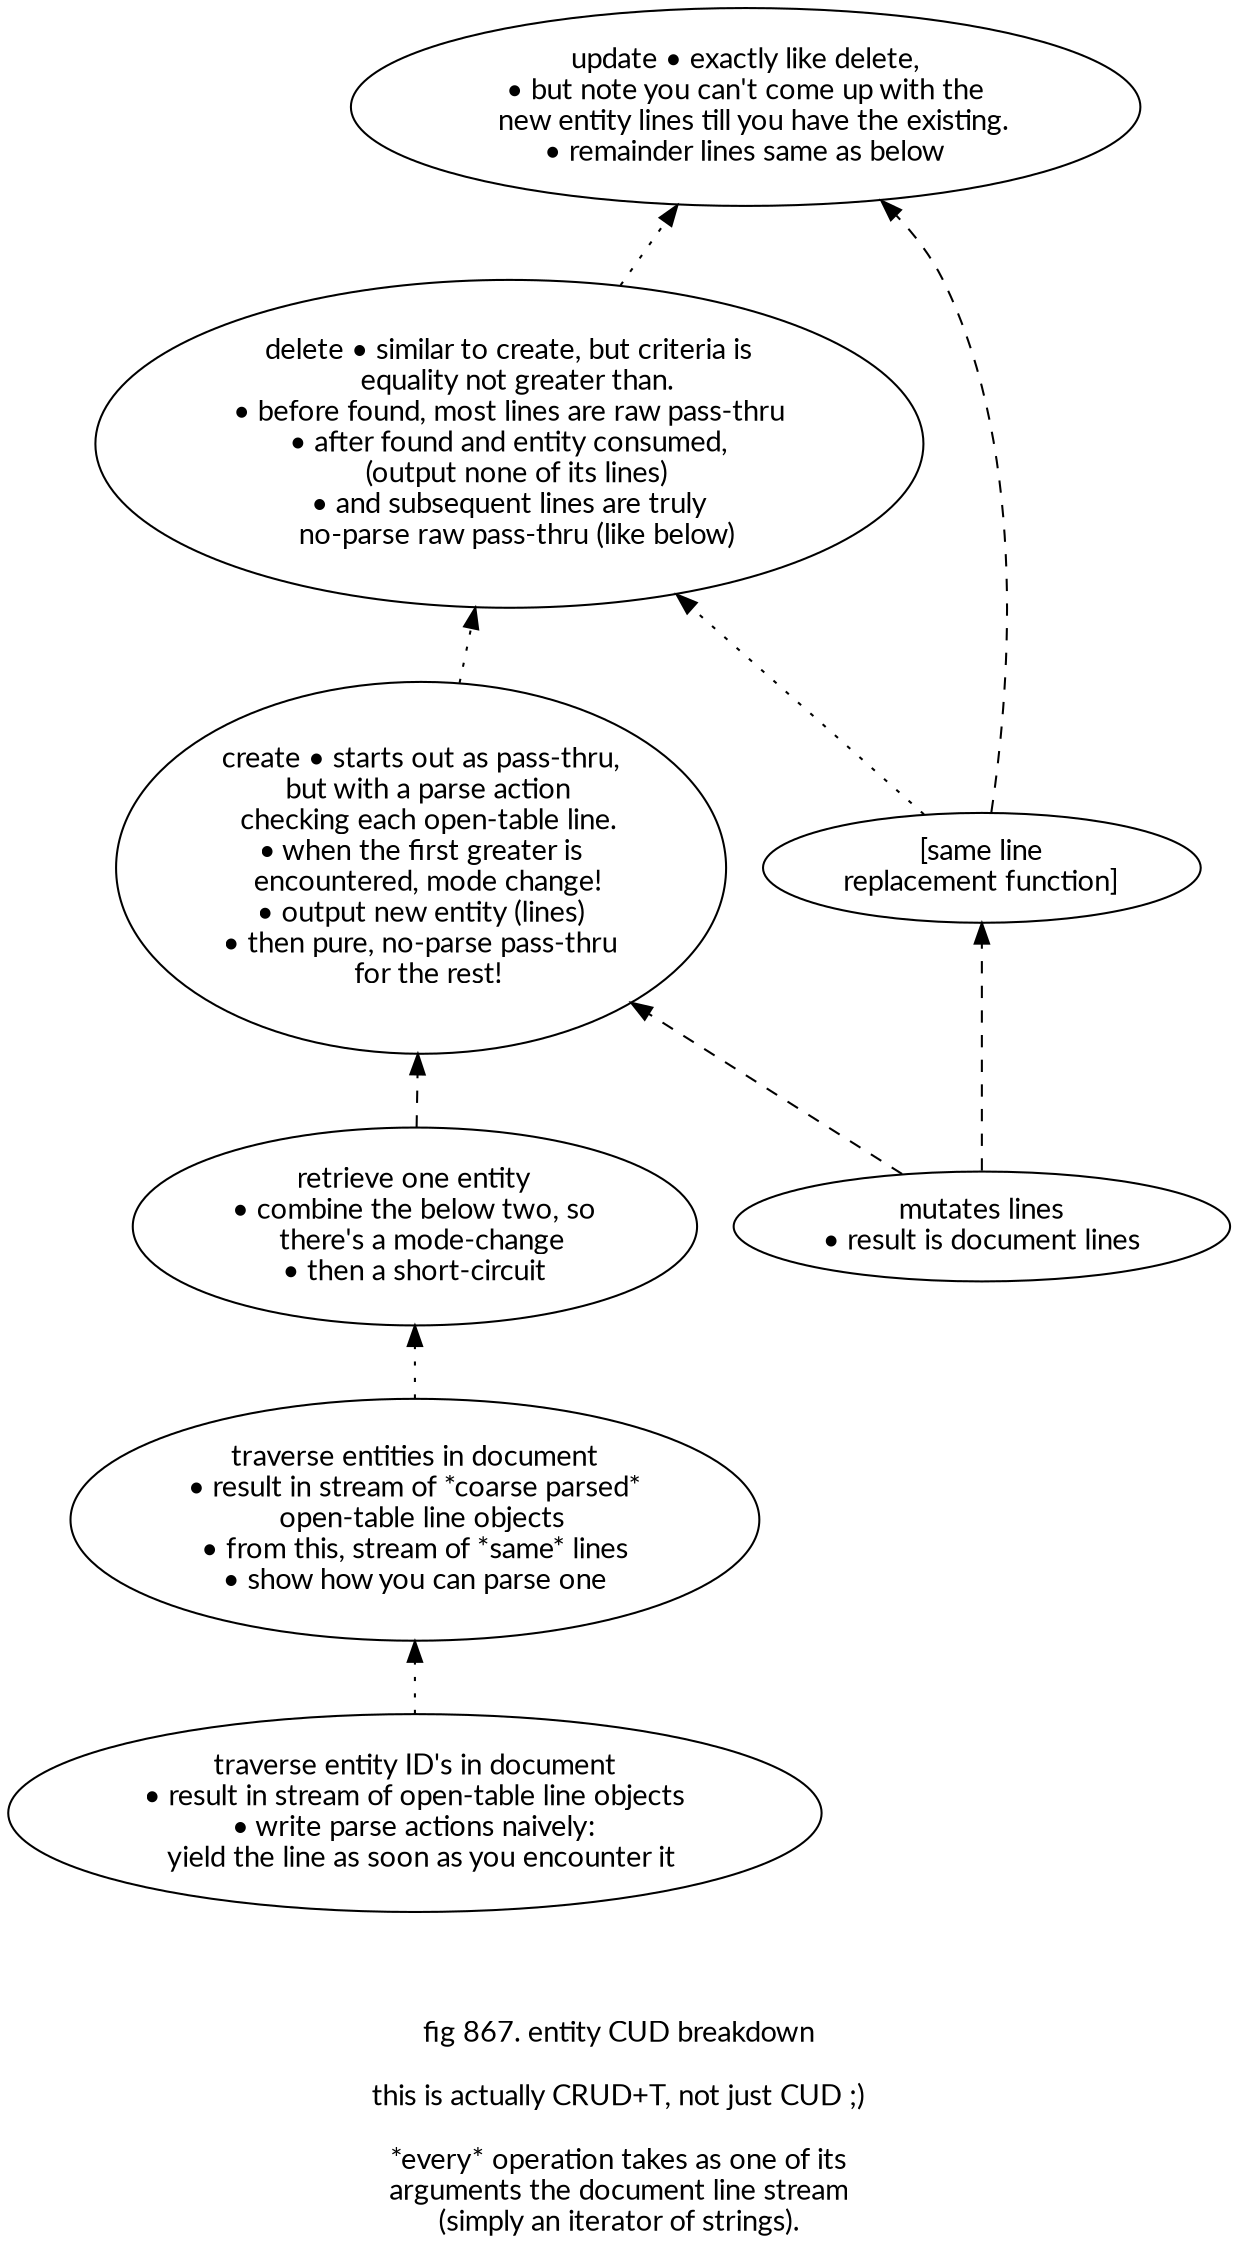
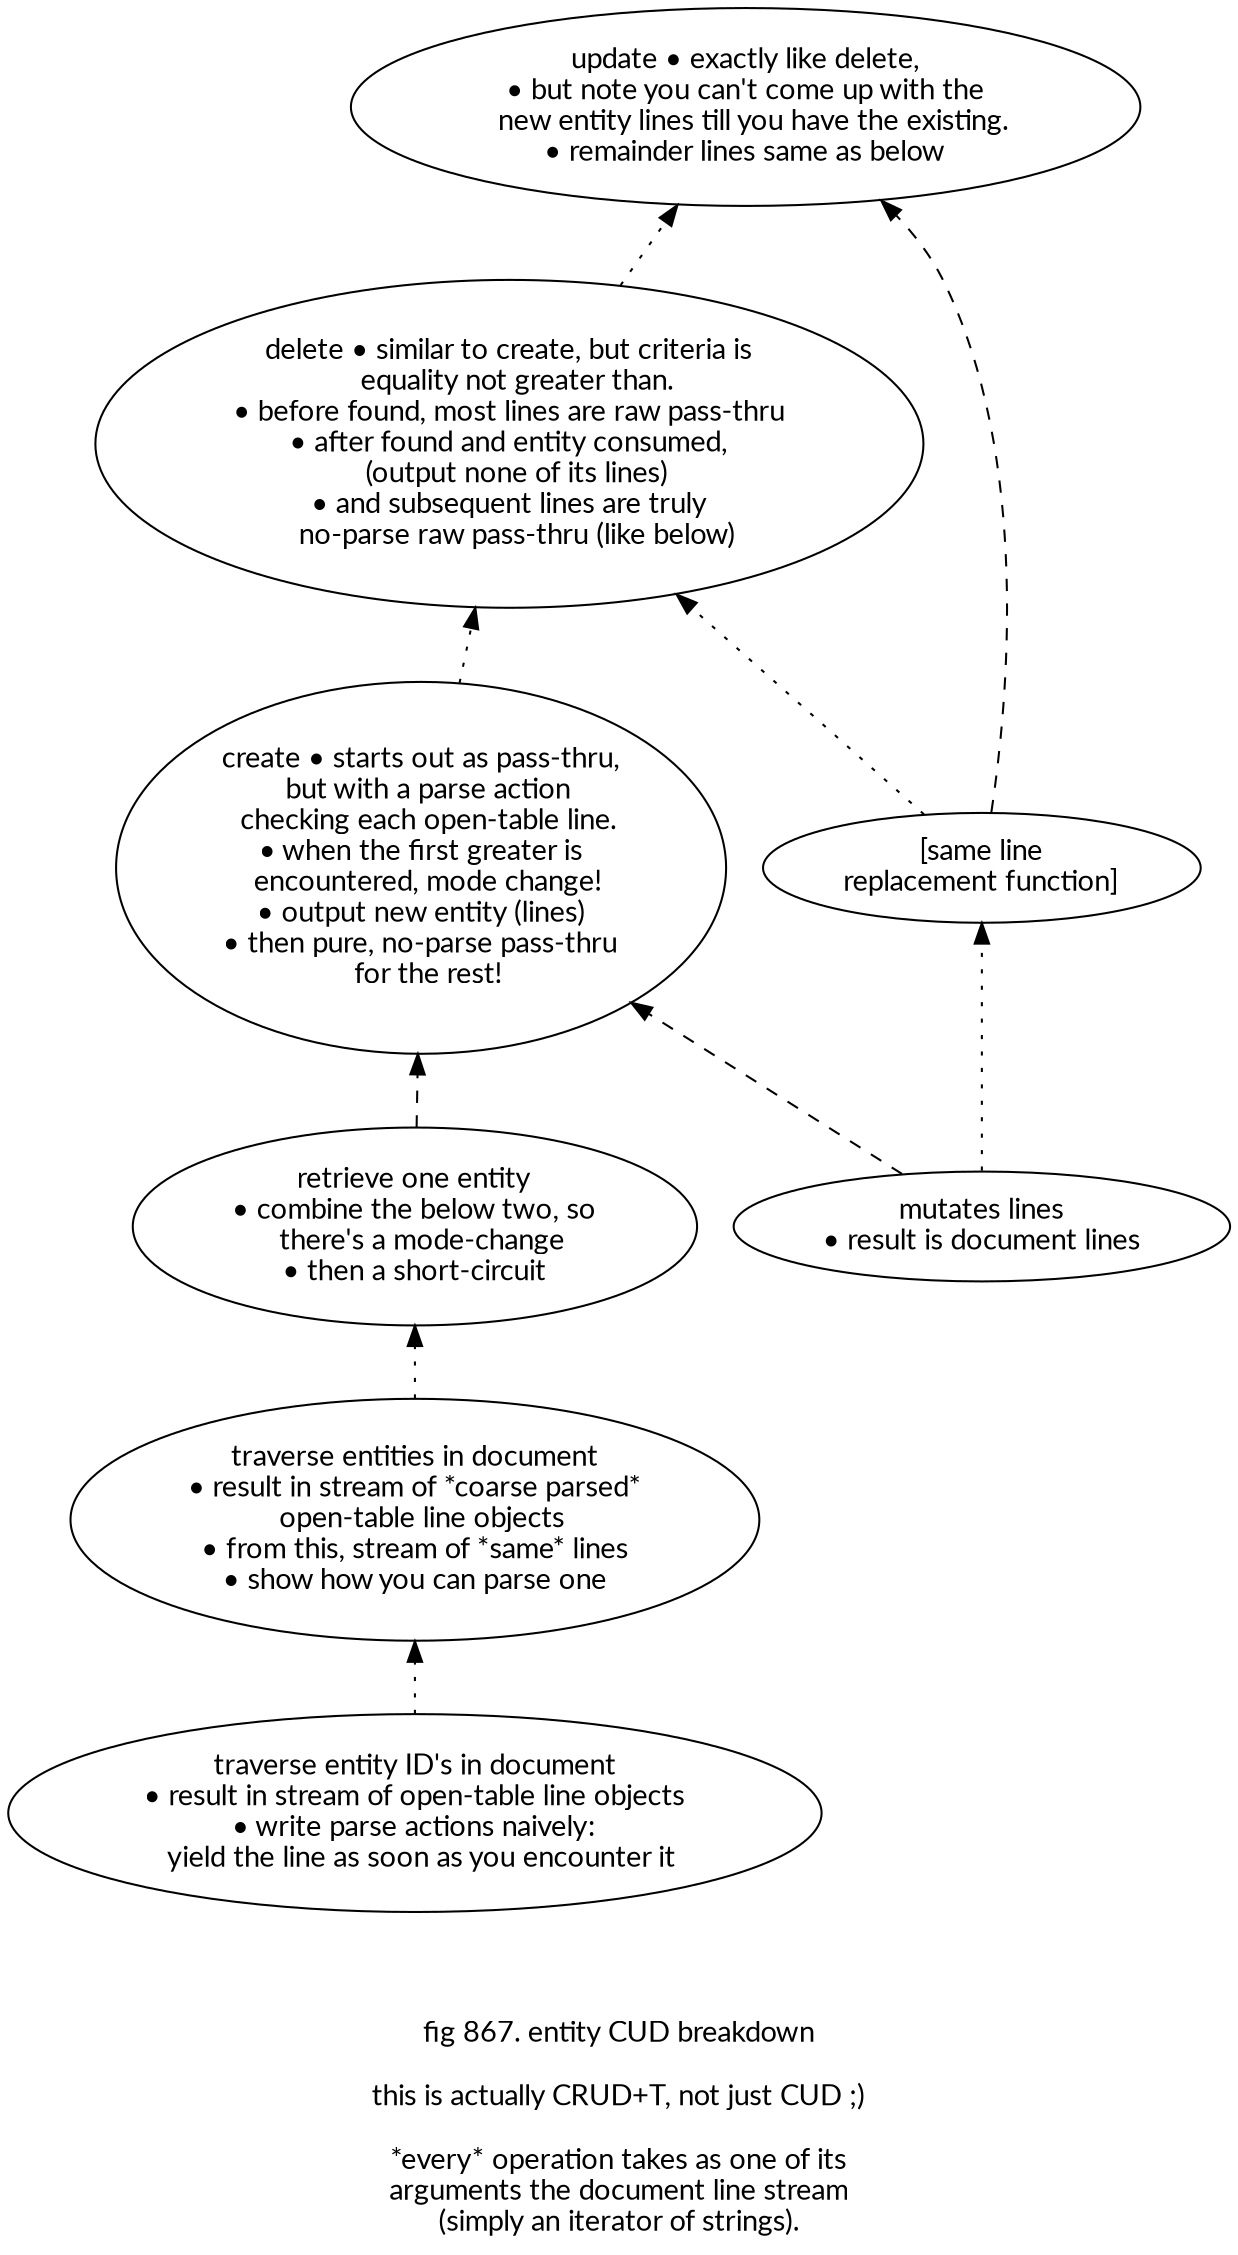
(982, 1057) -> (982, 1057)
